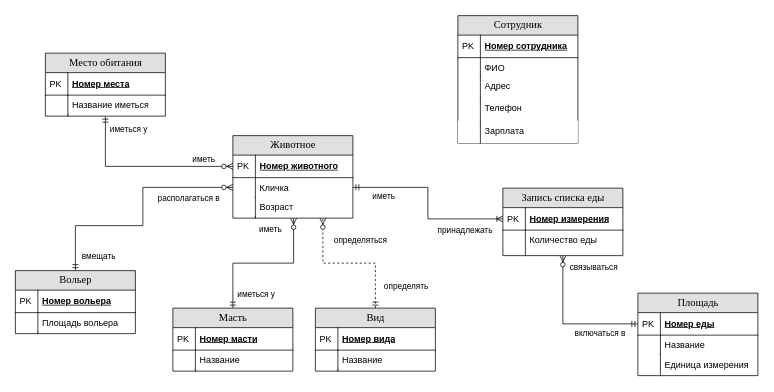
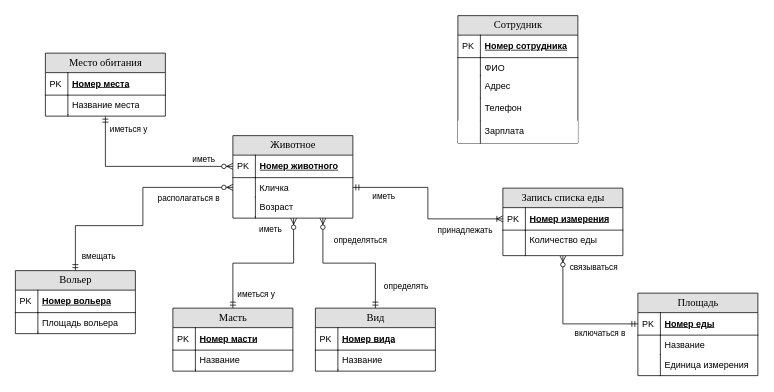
(112, 106) -> (106, 106)
(349, 263) -> (349, 263)
